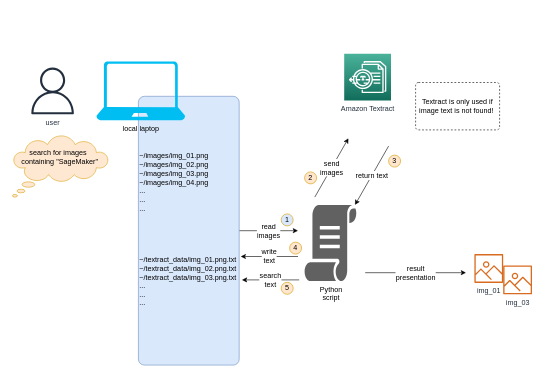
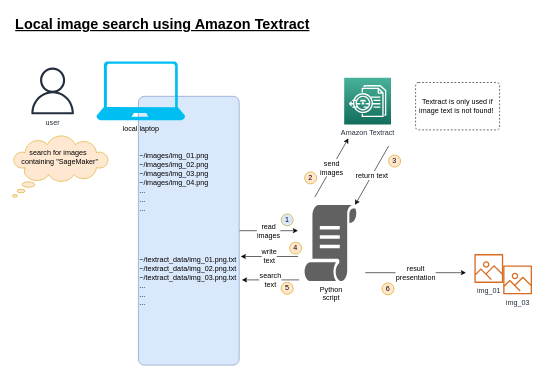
none -> (168, 29)
(368, 77) -> (368, 101)
none -> (388, 289)
